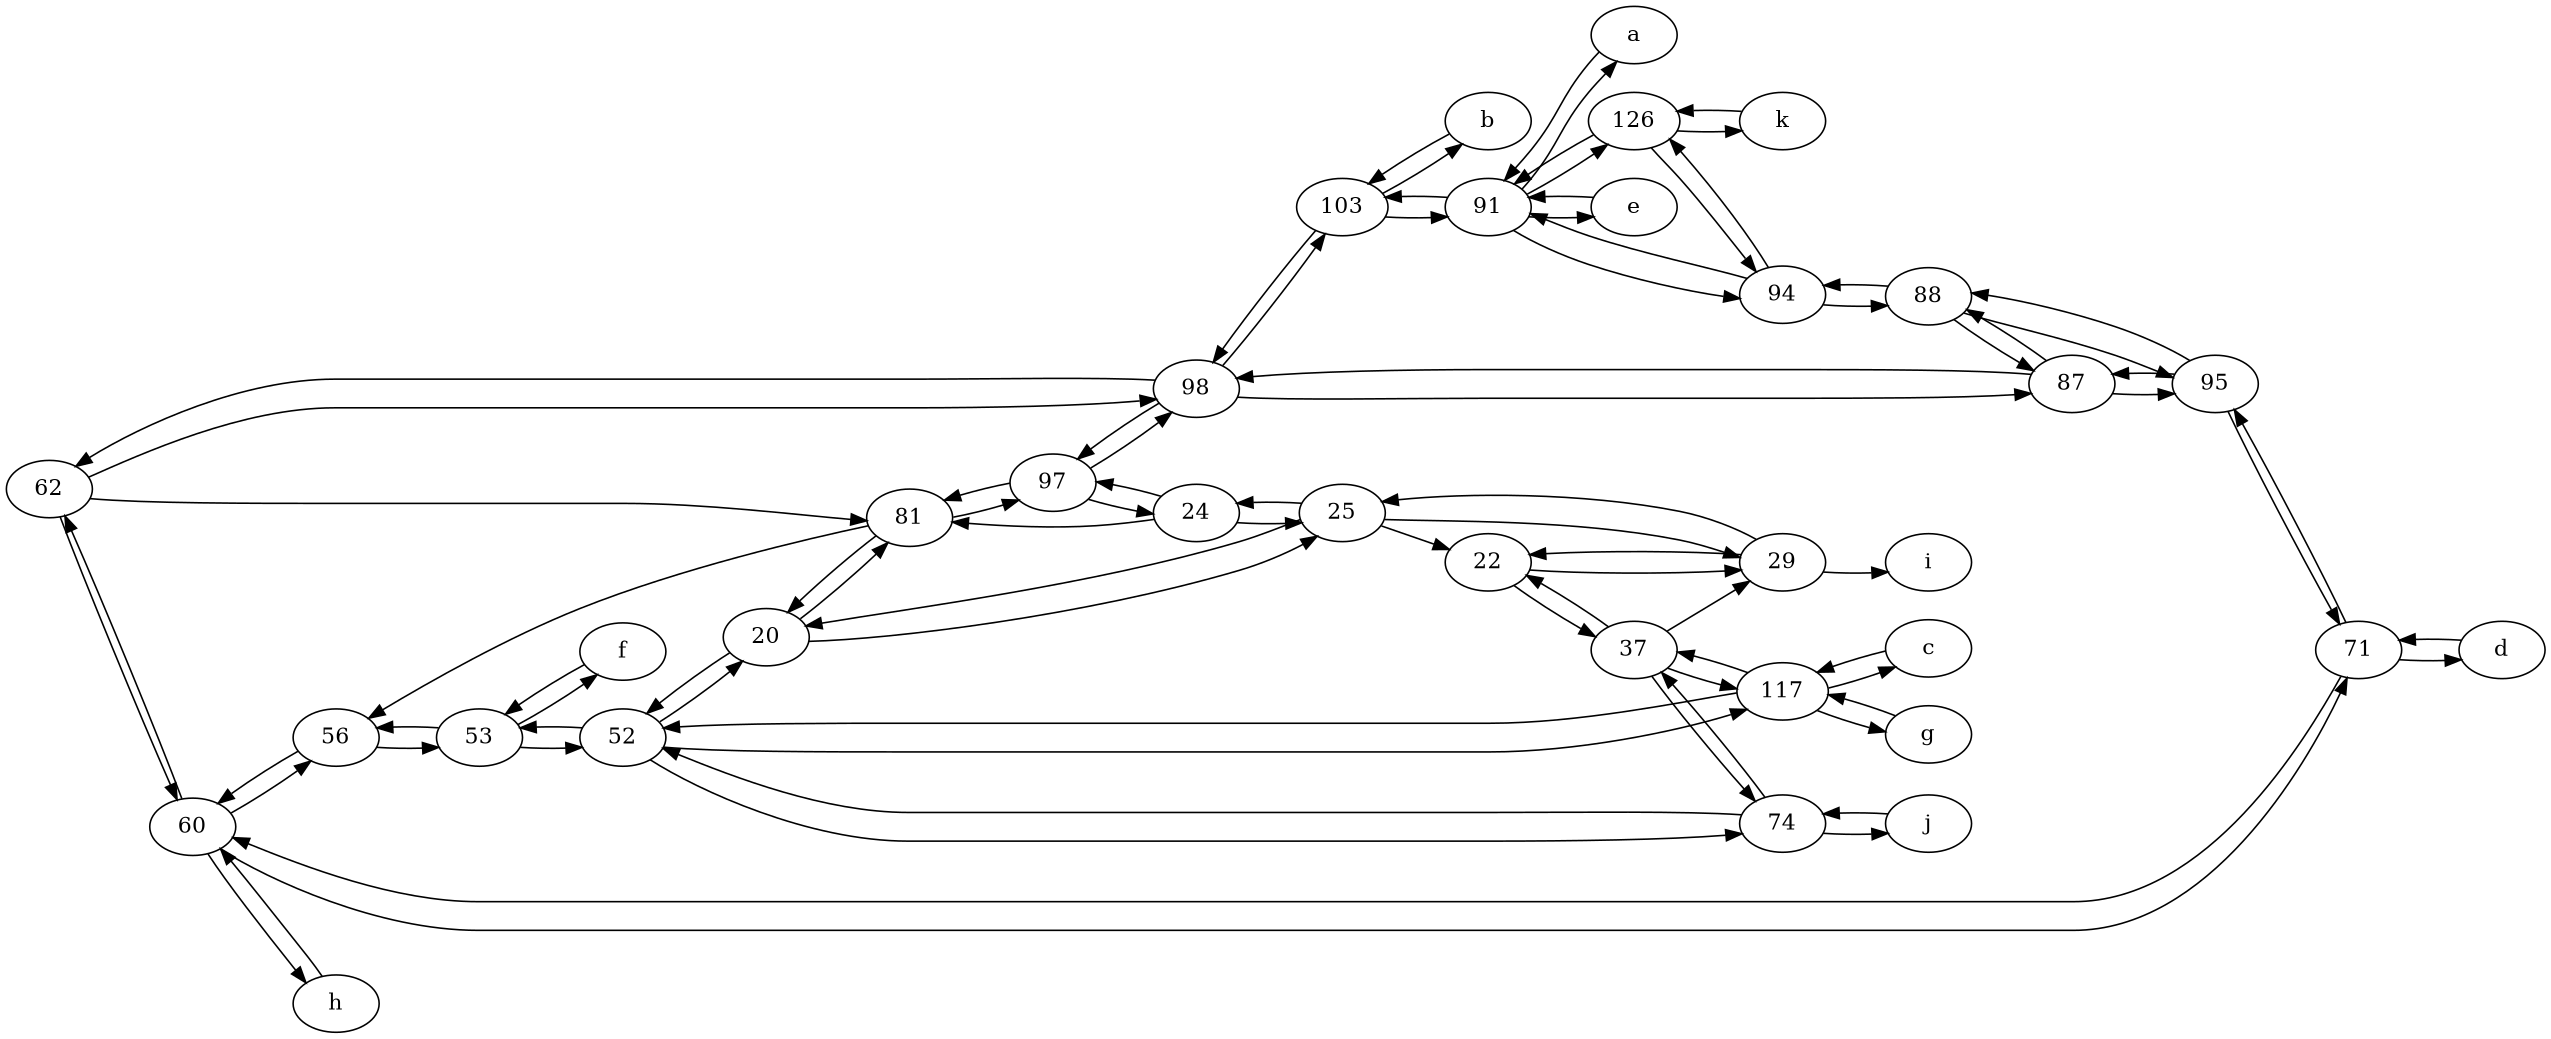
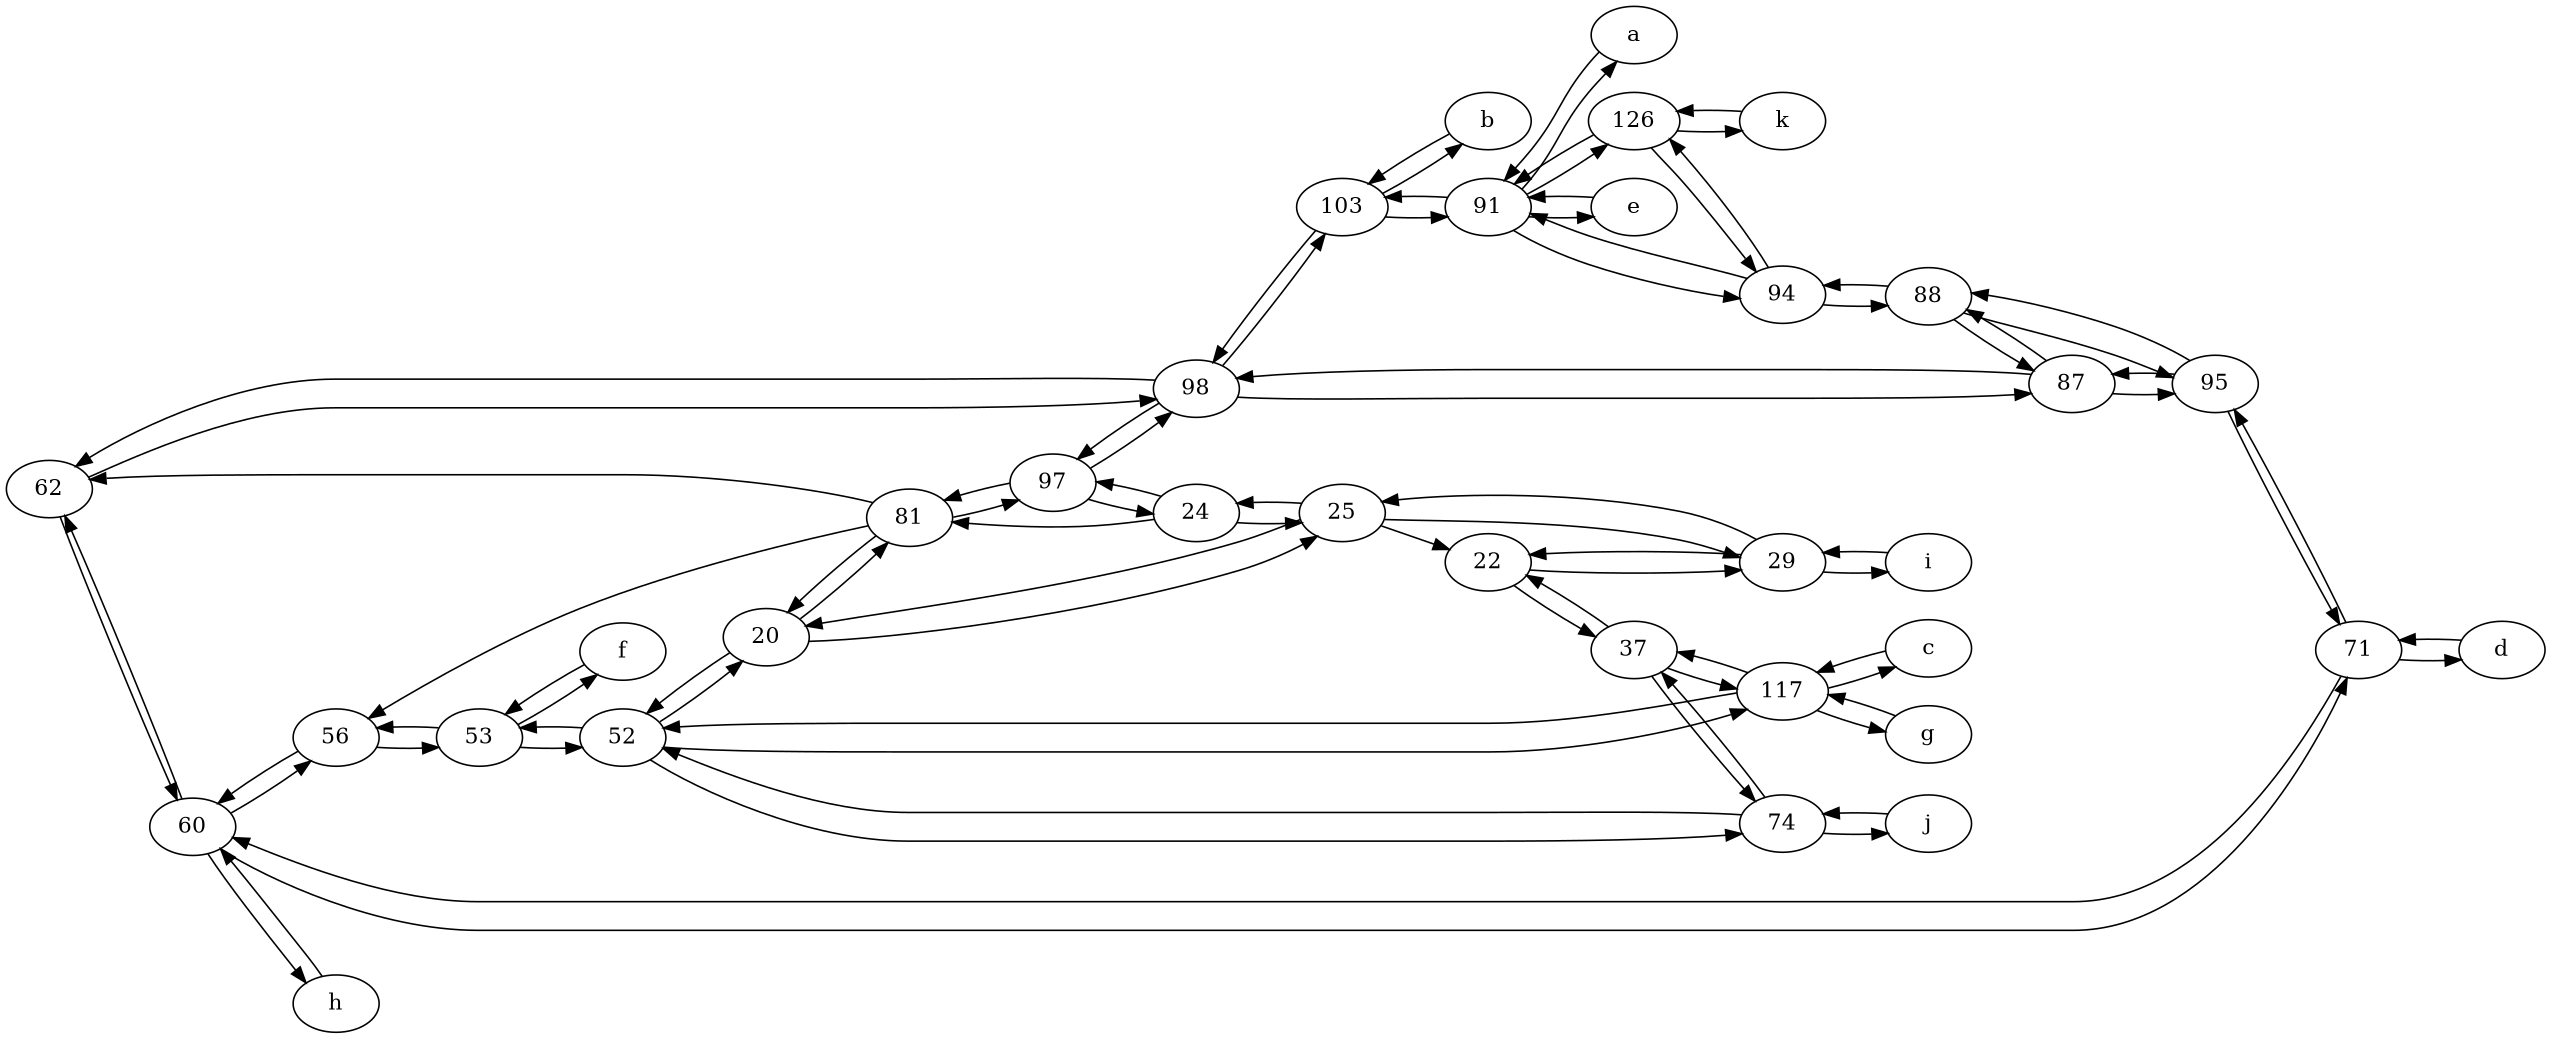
(471, 503) -> (491, 475)
(1701, 610) -> (1864, 552)
